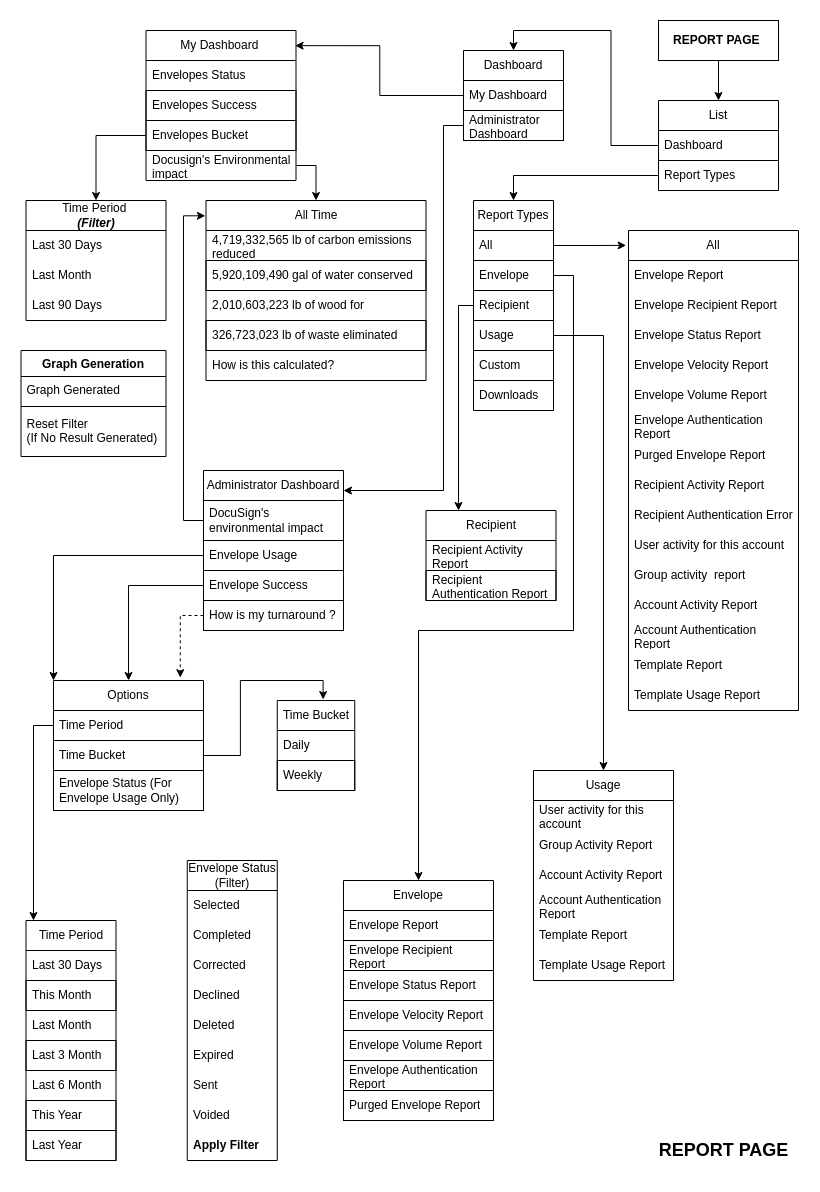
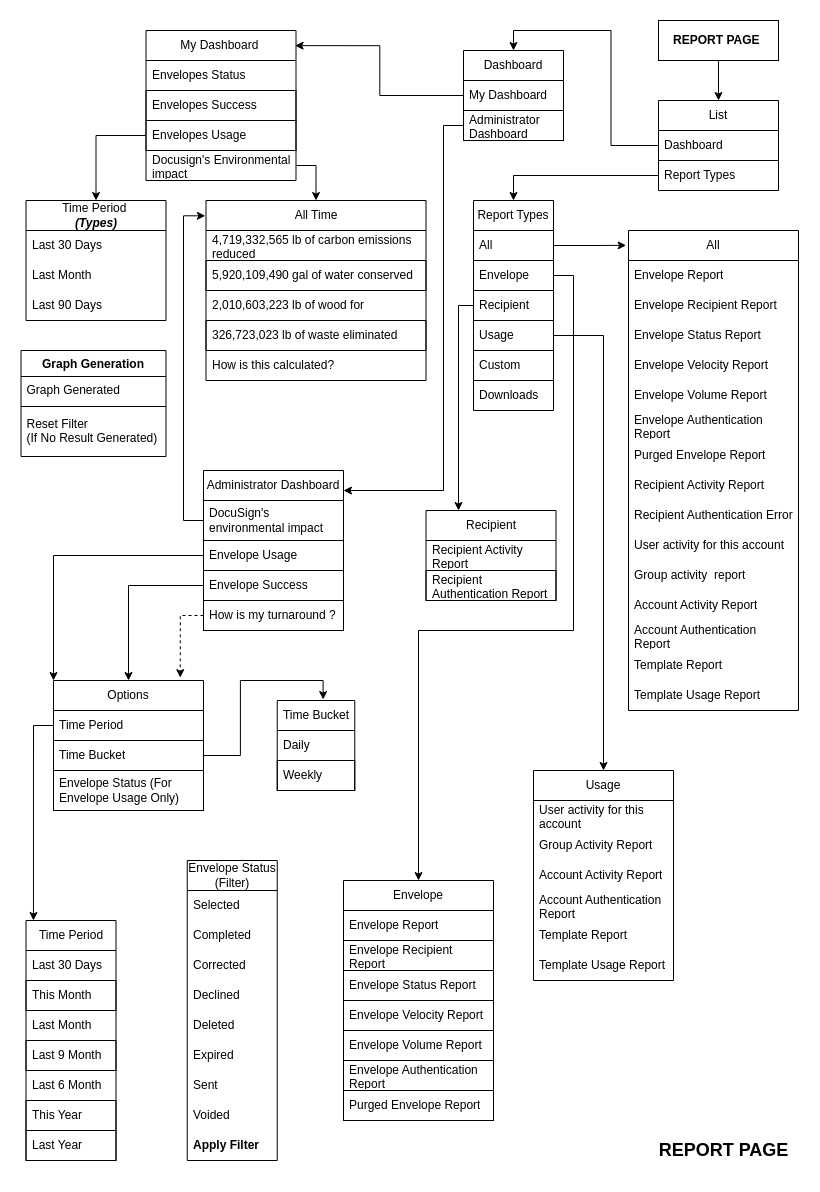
(203, 136) -> (200, 136)
(97, 216) -> (97, 216)
(70, 1056) -> (70, 1056)
